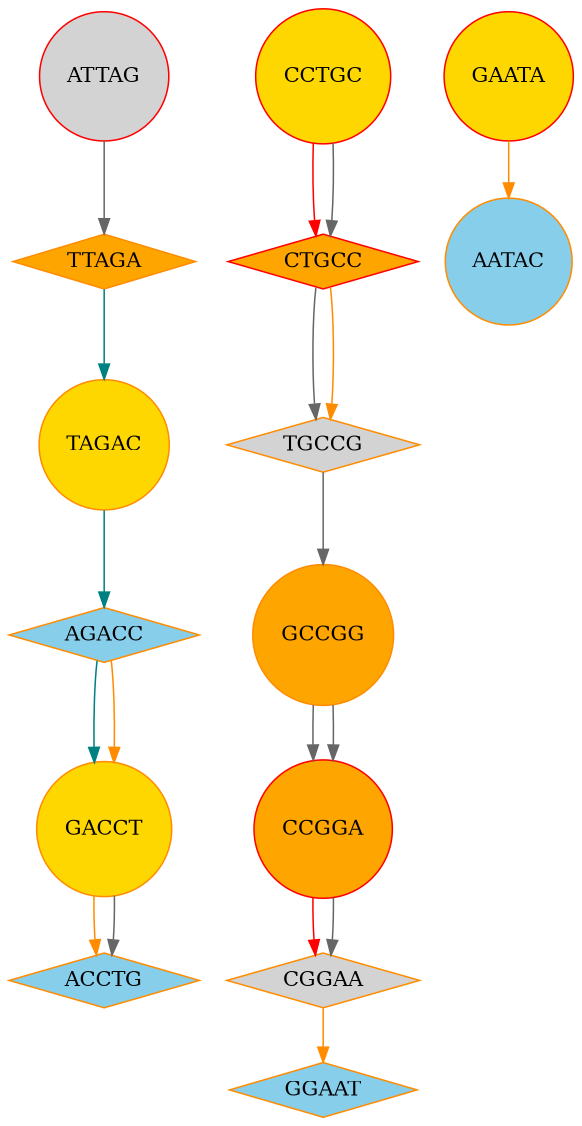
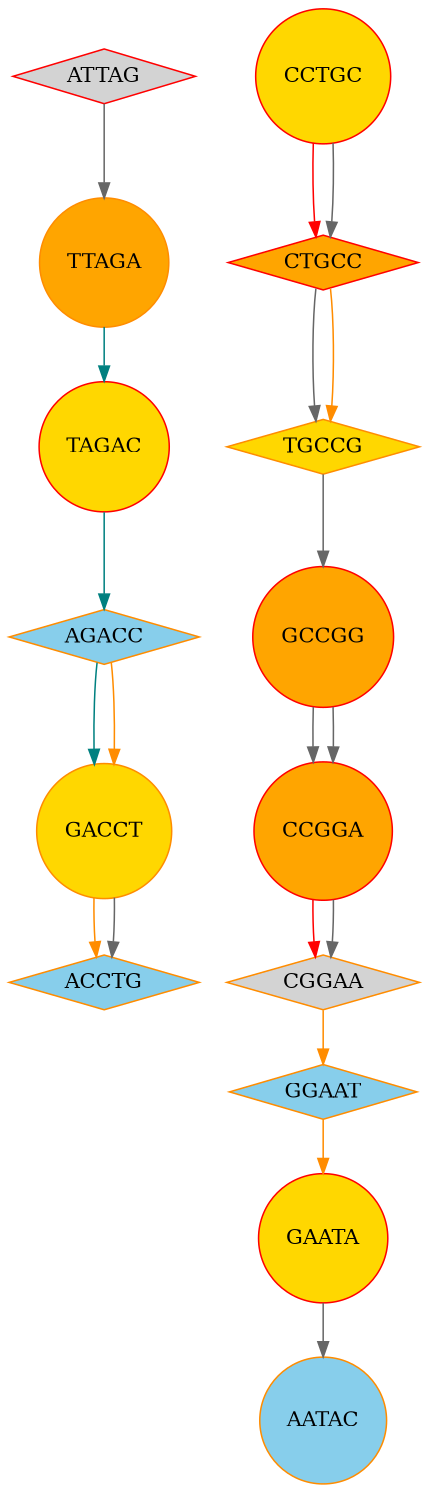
(104, 76) -> (104, 76)
(509, 162) -> (323, 1322)
(104, 262) -> (104, 263)
(104, 445) -> (104, 447)
(323, 445) -> (323, 447)
(323, 635) -> (323, 637)
none -> (323, 1139)
